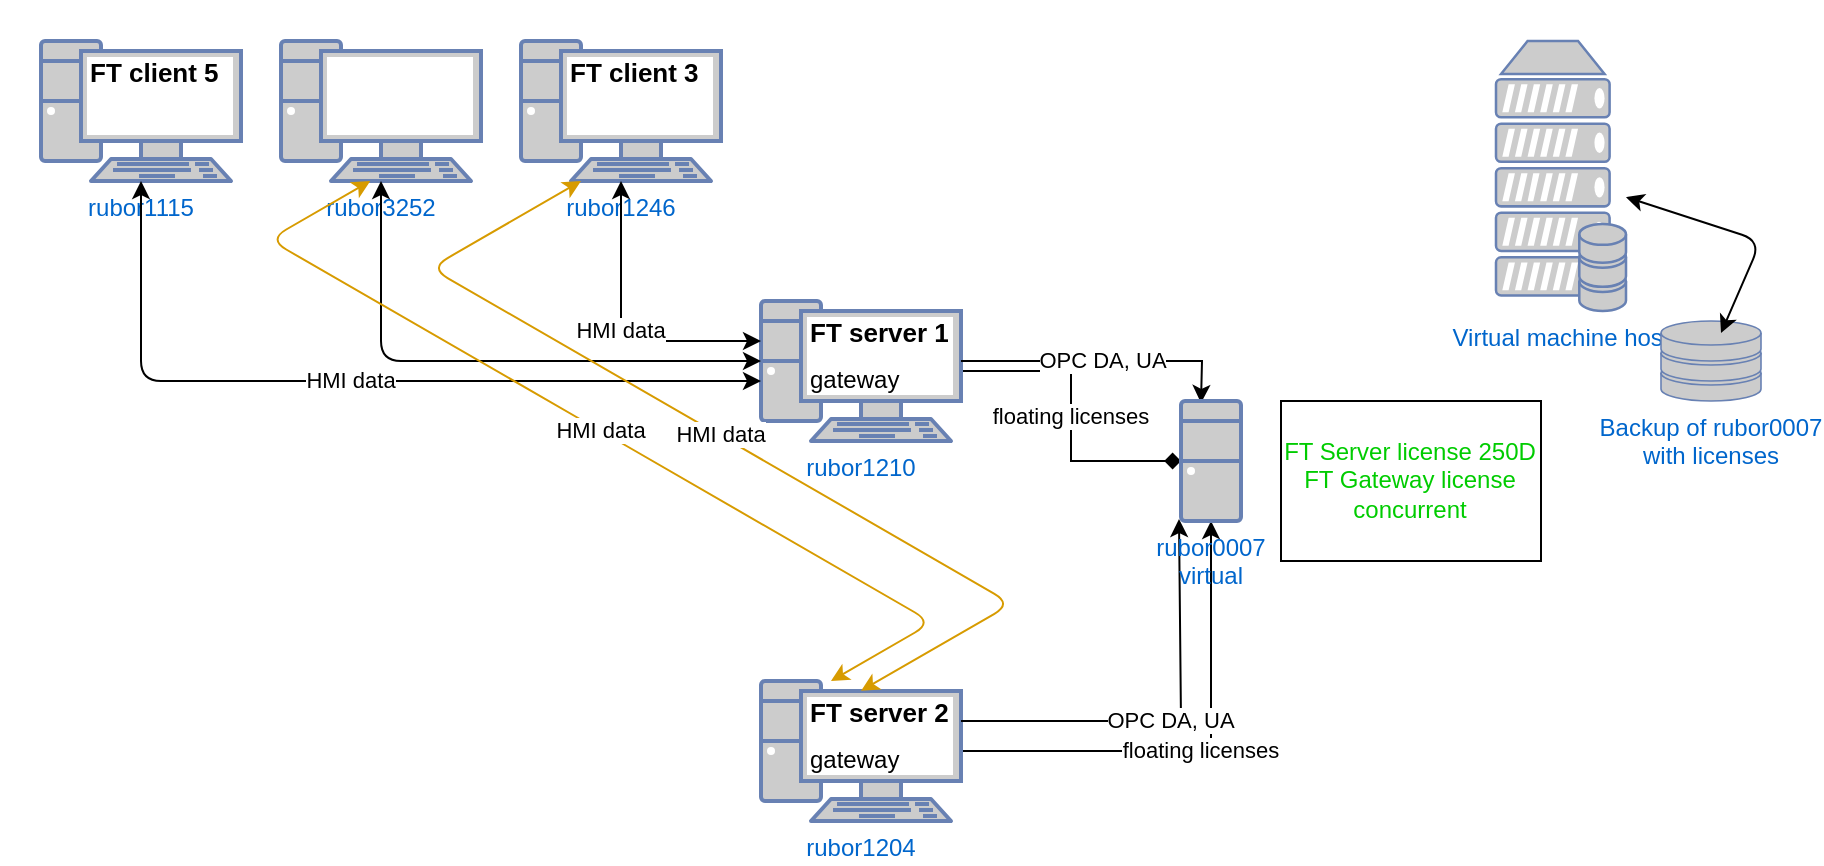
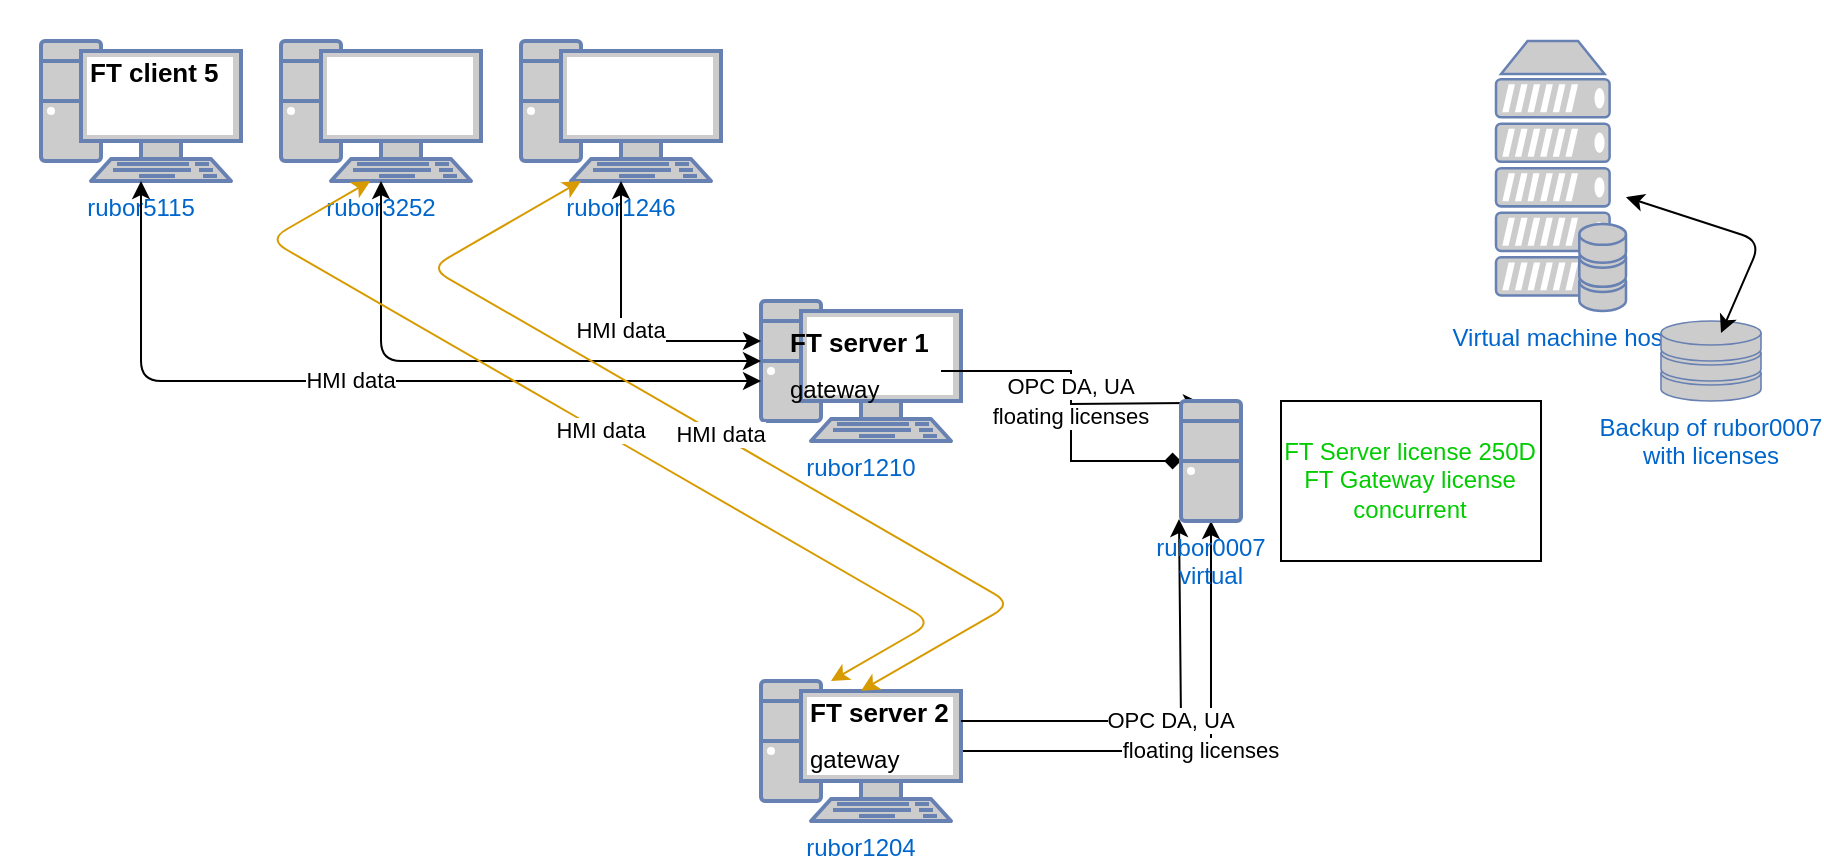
(641, 91) -> none
(142, 209) -> (142, 209)
(881, 361) -> (861, 371)
